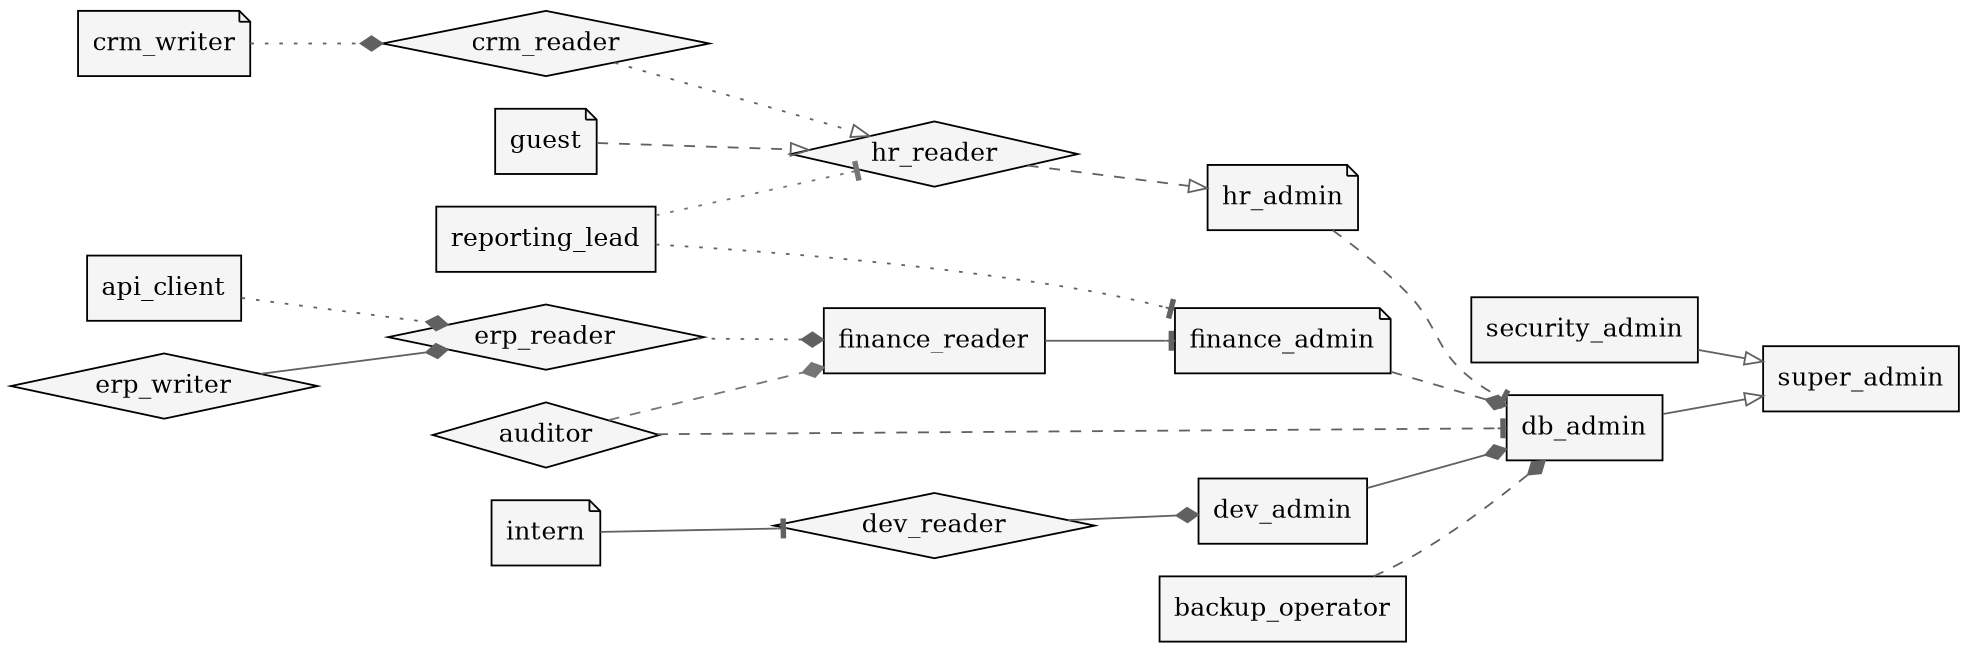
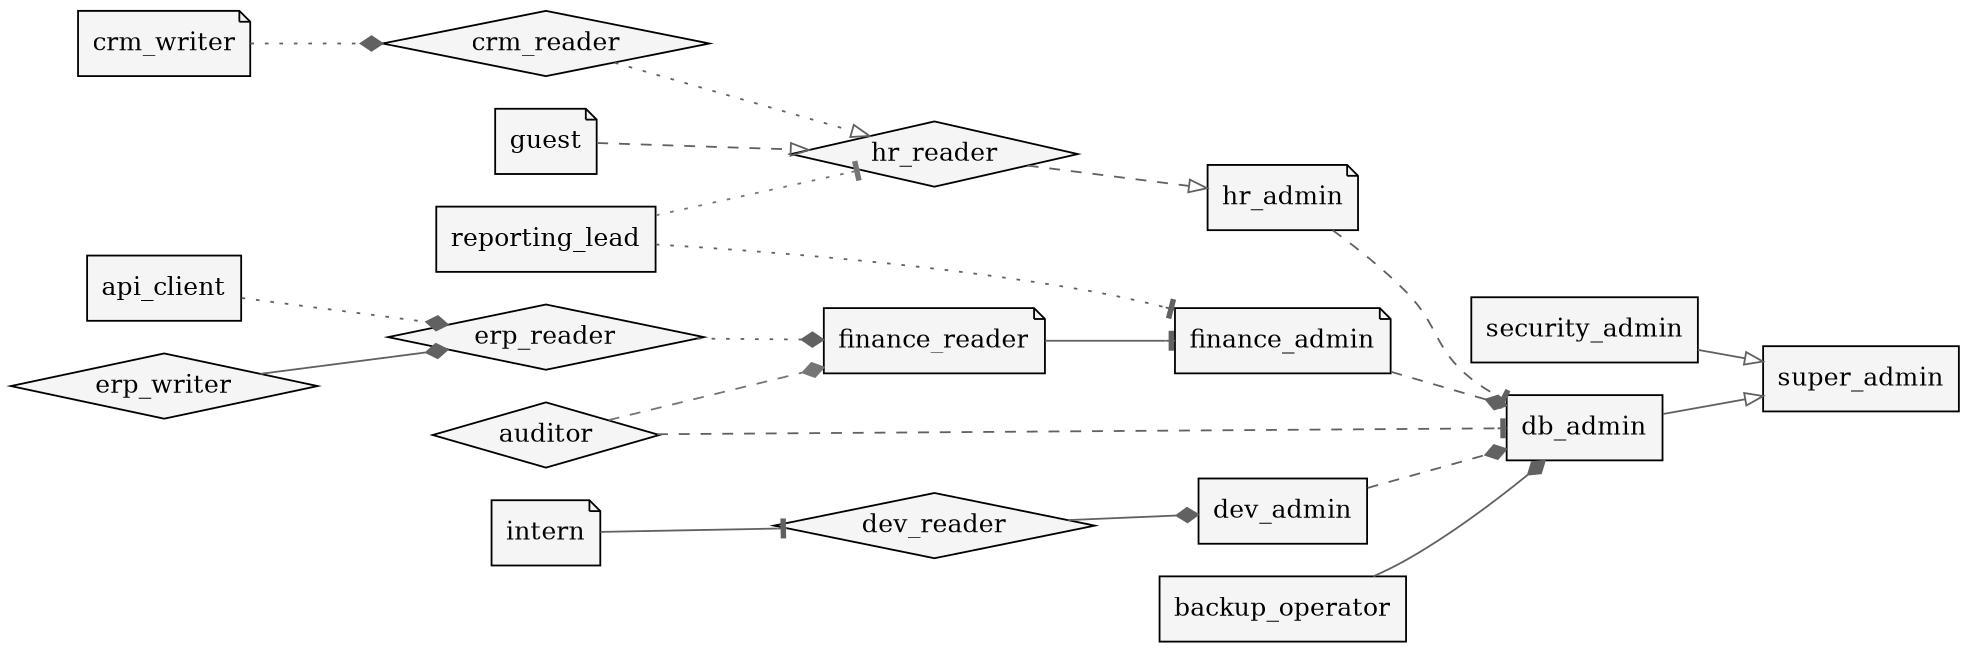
(934, 341) -> (934, 341)
(1426, 471) -> (1426, 471)
(1454, 530) -> (1454, 530)
